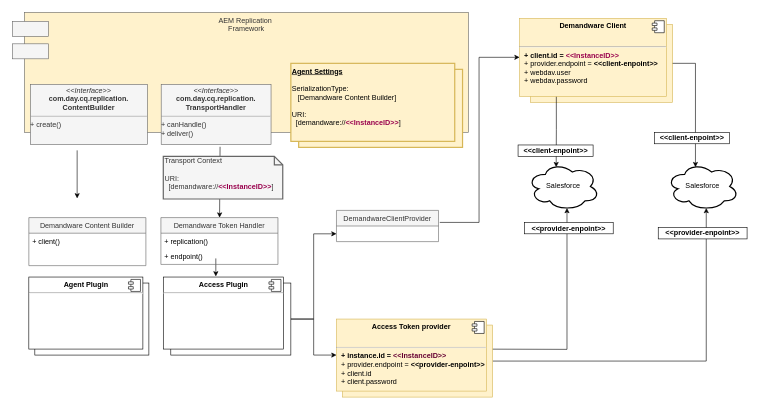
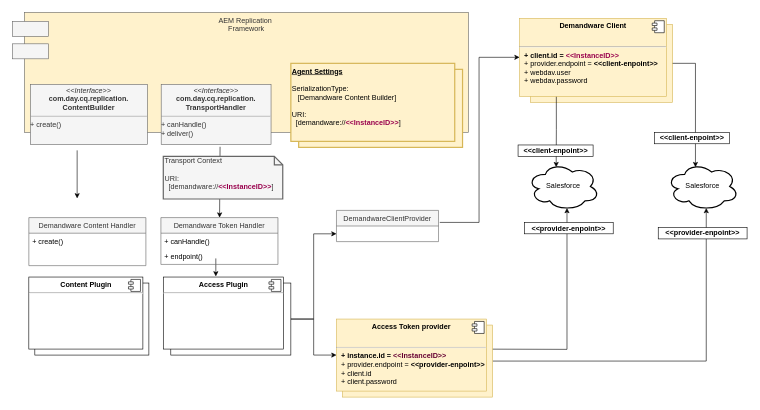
(87, 226) -> (87, 226)
(49, 241) -> (51, 241)
(191, 241) -> (188, 241)
(50, 277) -> (55, 277)
